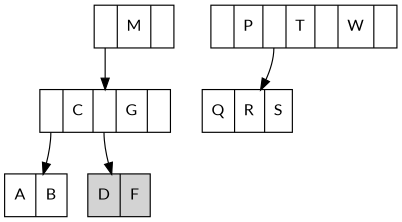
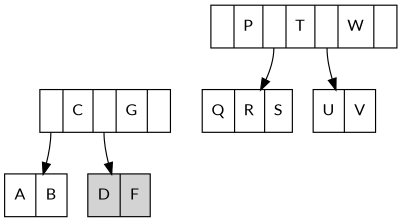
(134, 27) -> none
none -> (344, 111)
